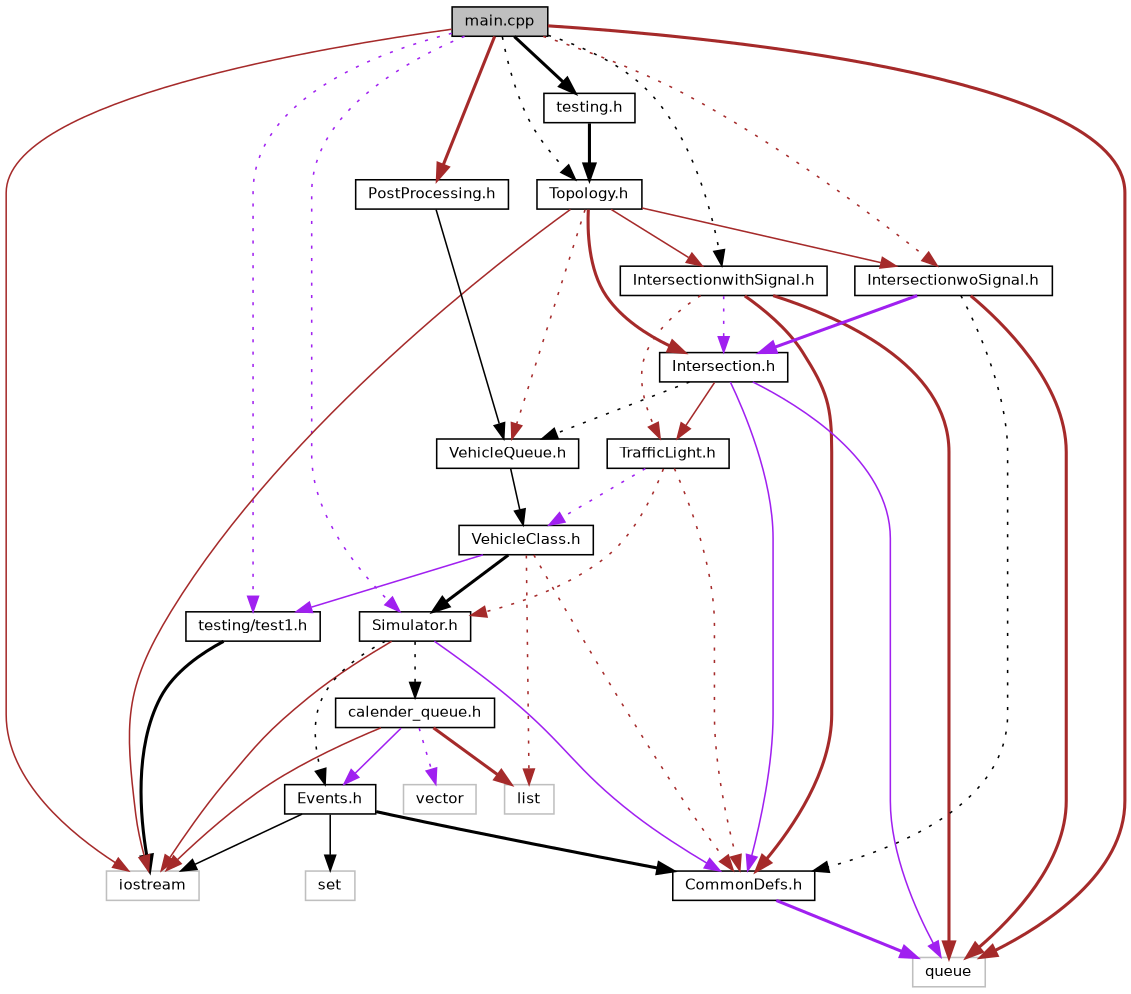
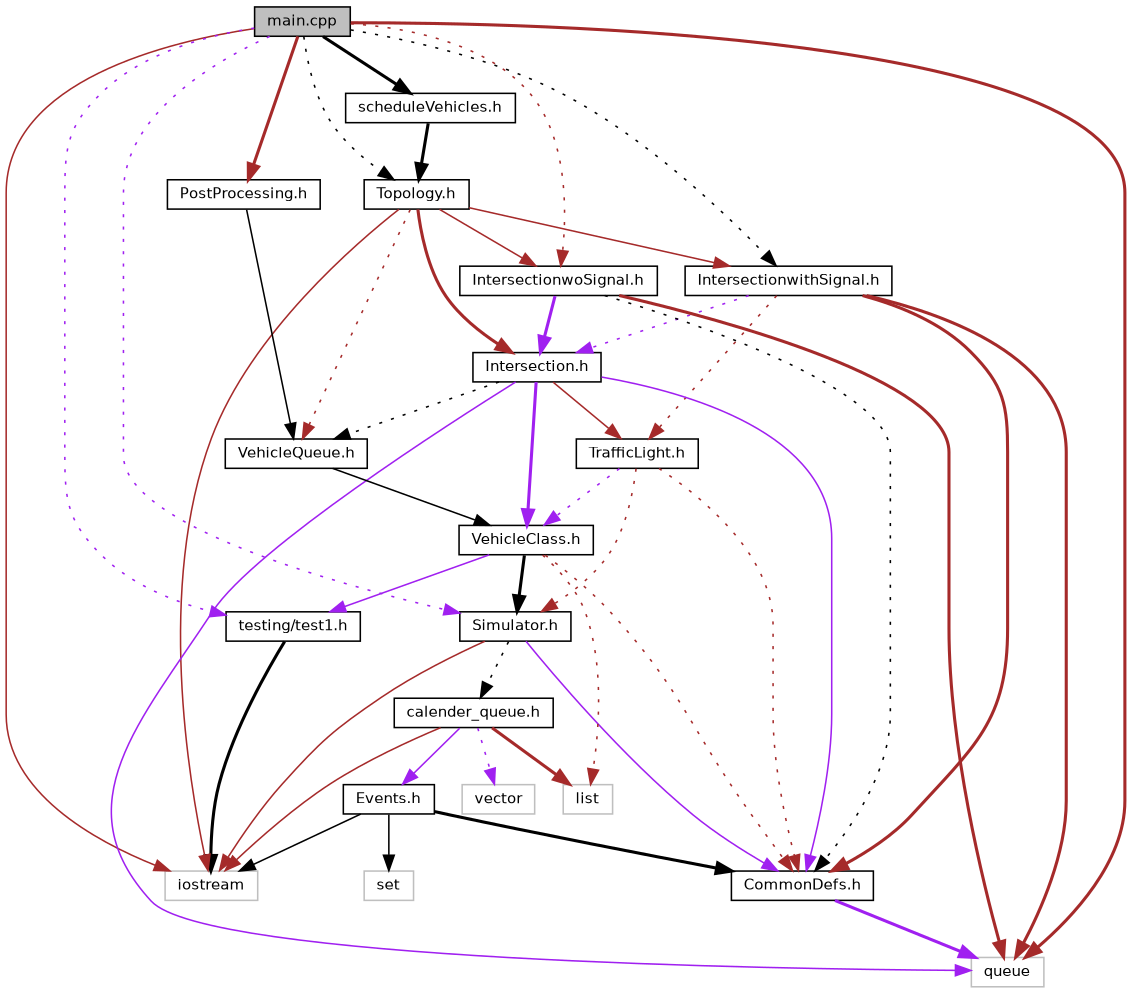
(589, 108) -> (431, 108)
none -> (532, 446)
(322, 699) -> none
